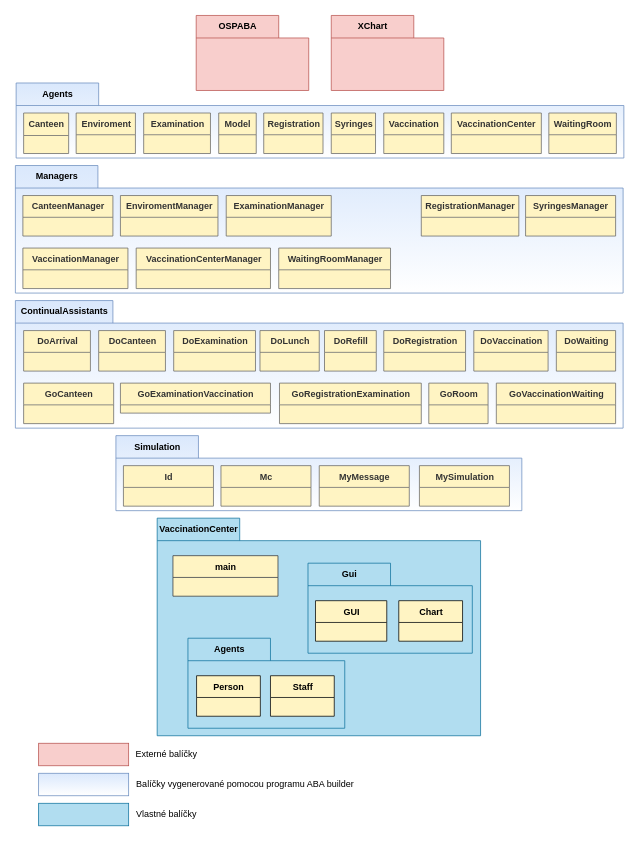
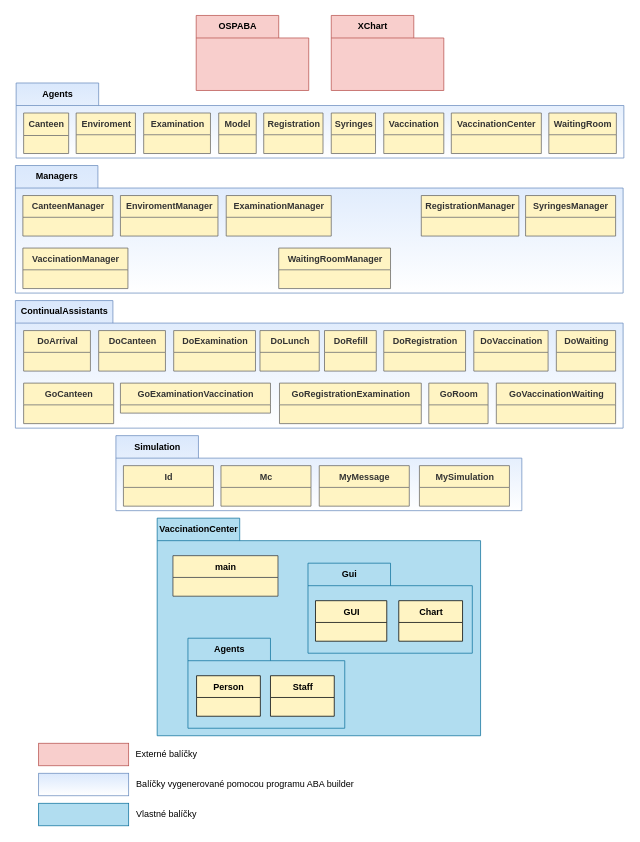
(203, 268) -> none
